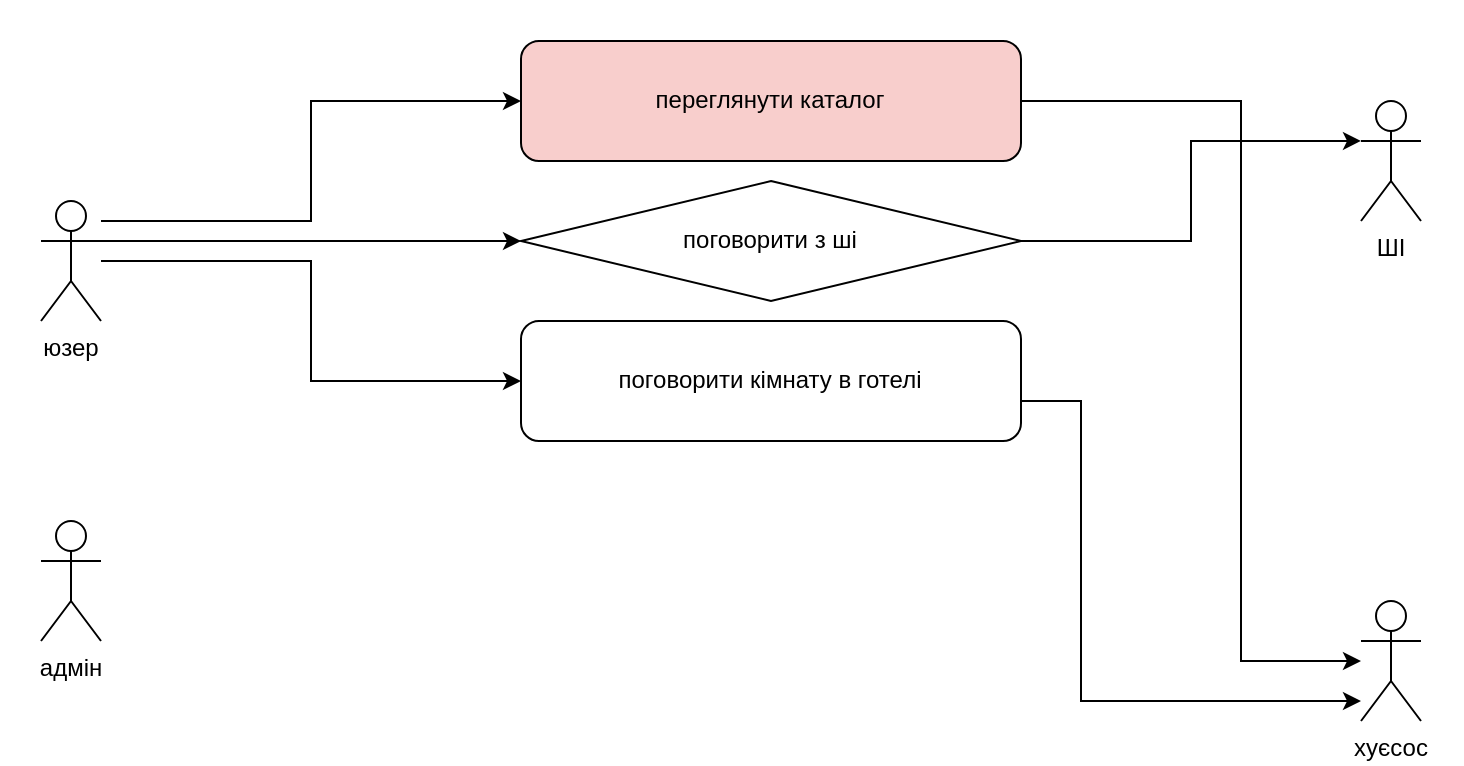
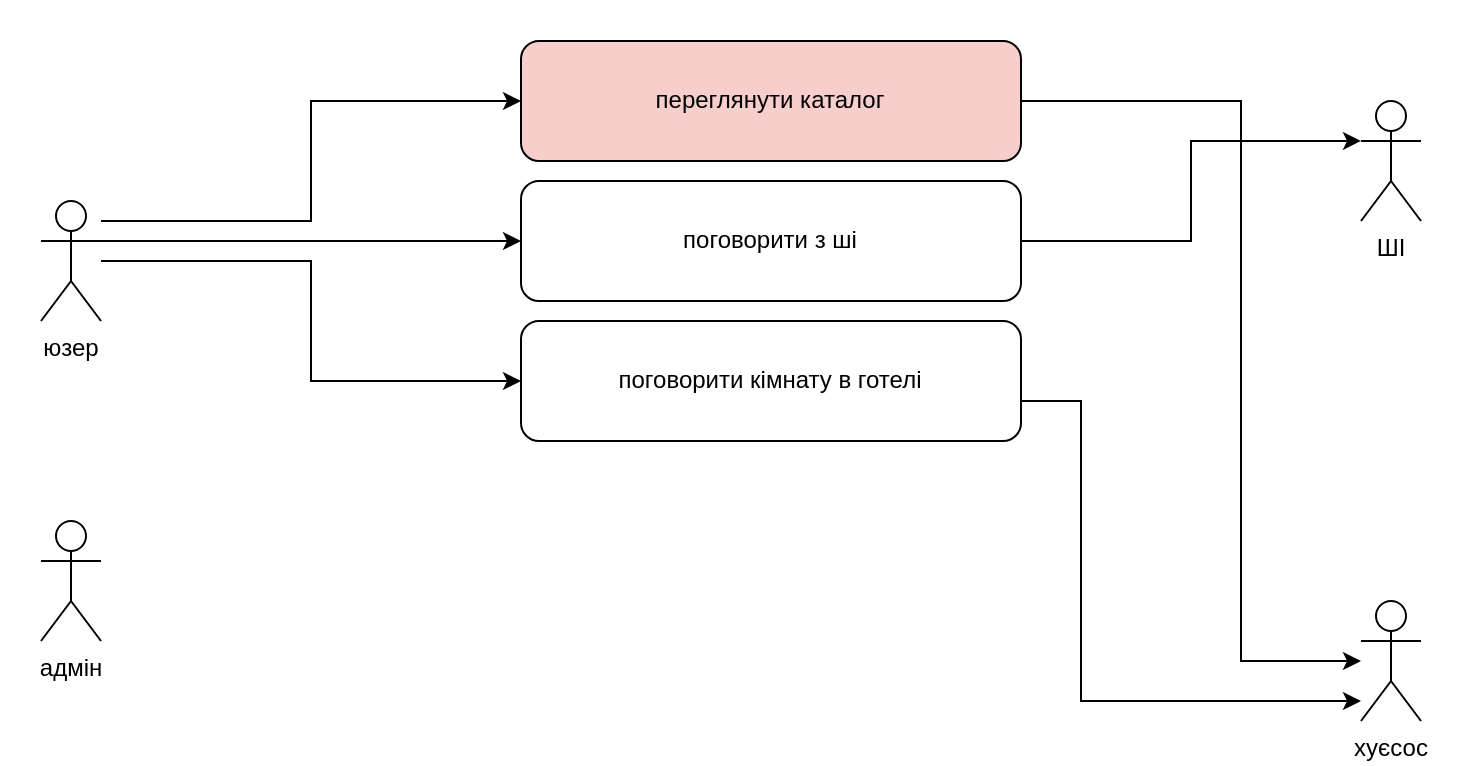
(771, 241) -> (771, 241)
